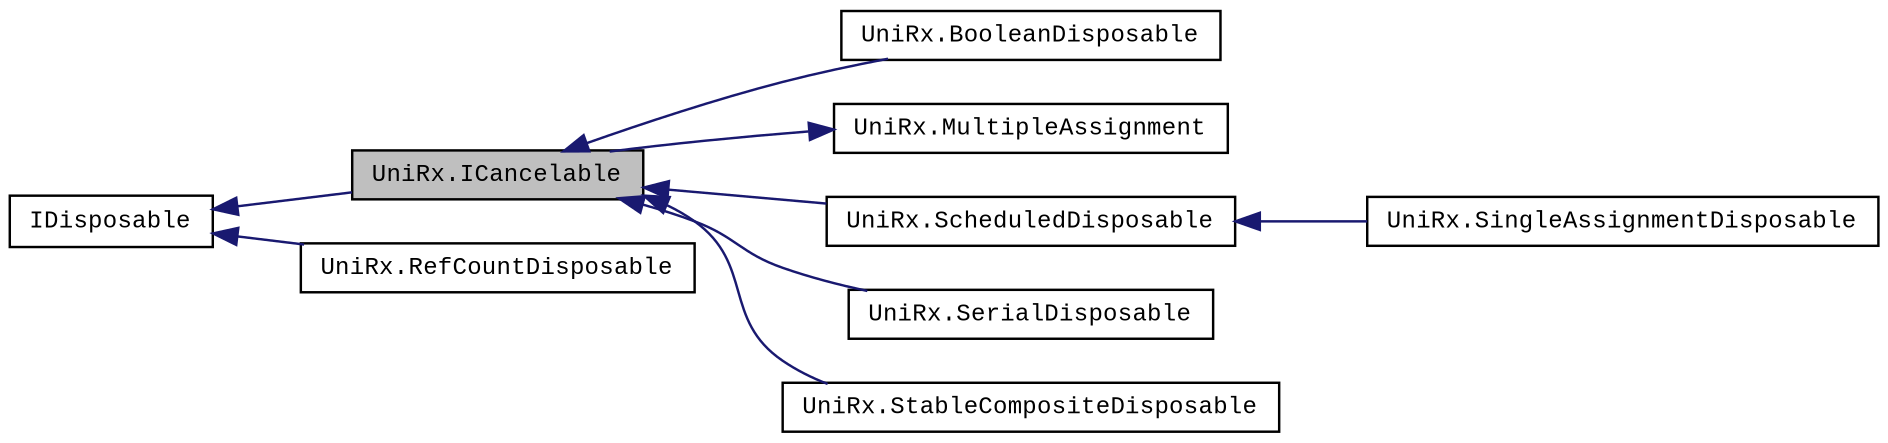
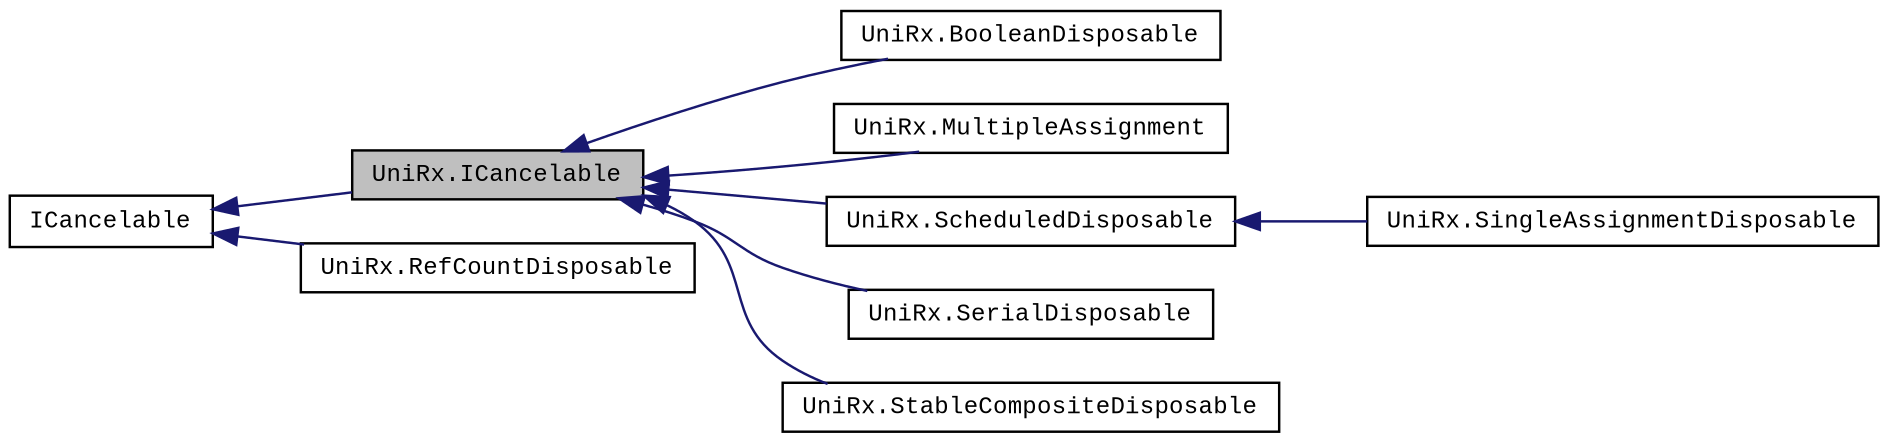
(709, 140) -> (794, 165)
(111, 221) -> (111, 221)
